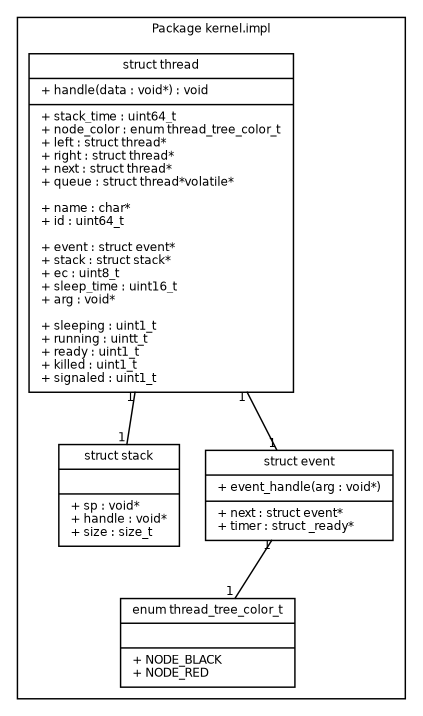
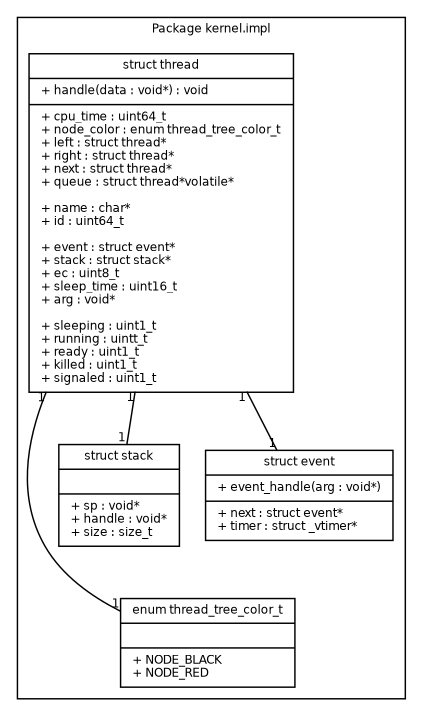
(109, 117) -> (104, 117)
(285, 527) -> (288, 527)
(253, 569) -> (34, 519)
